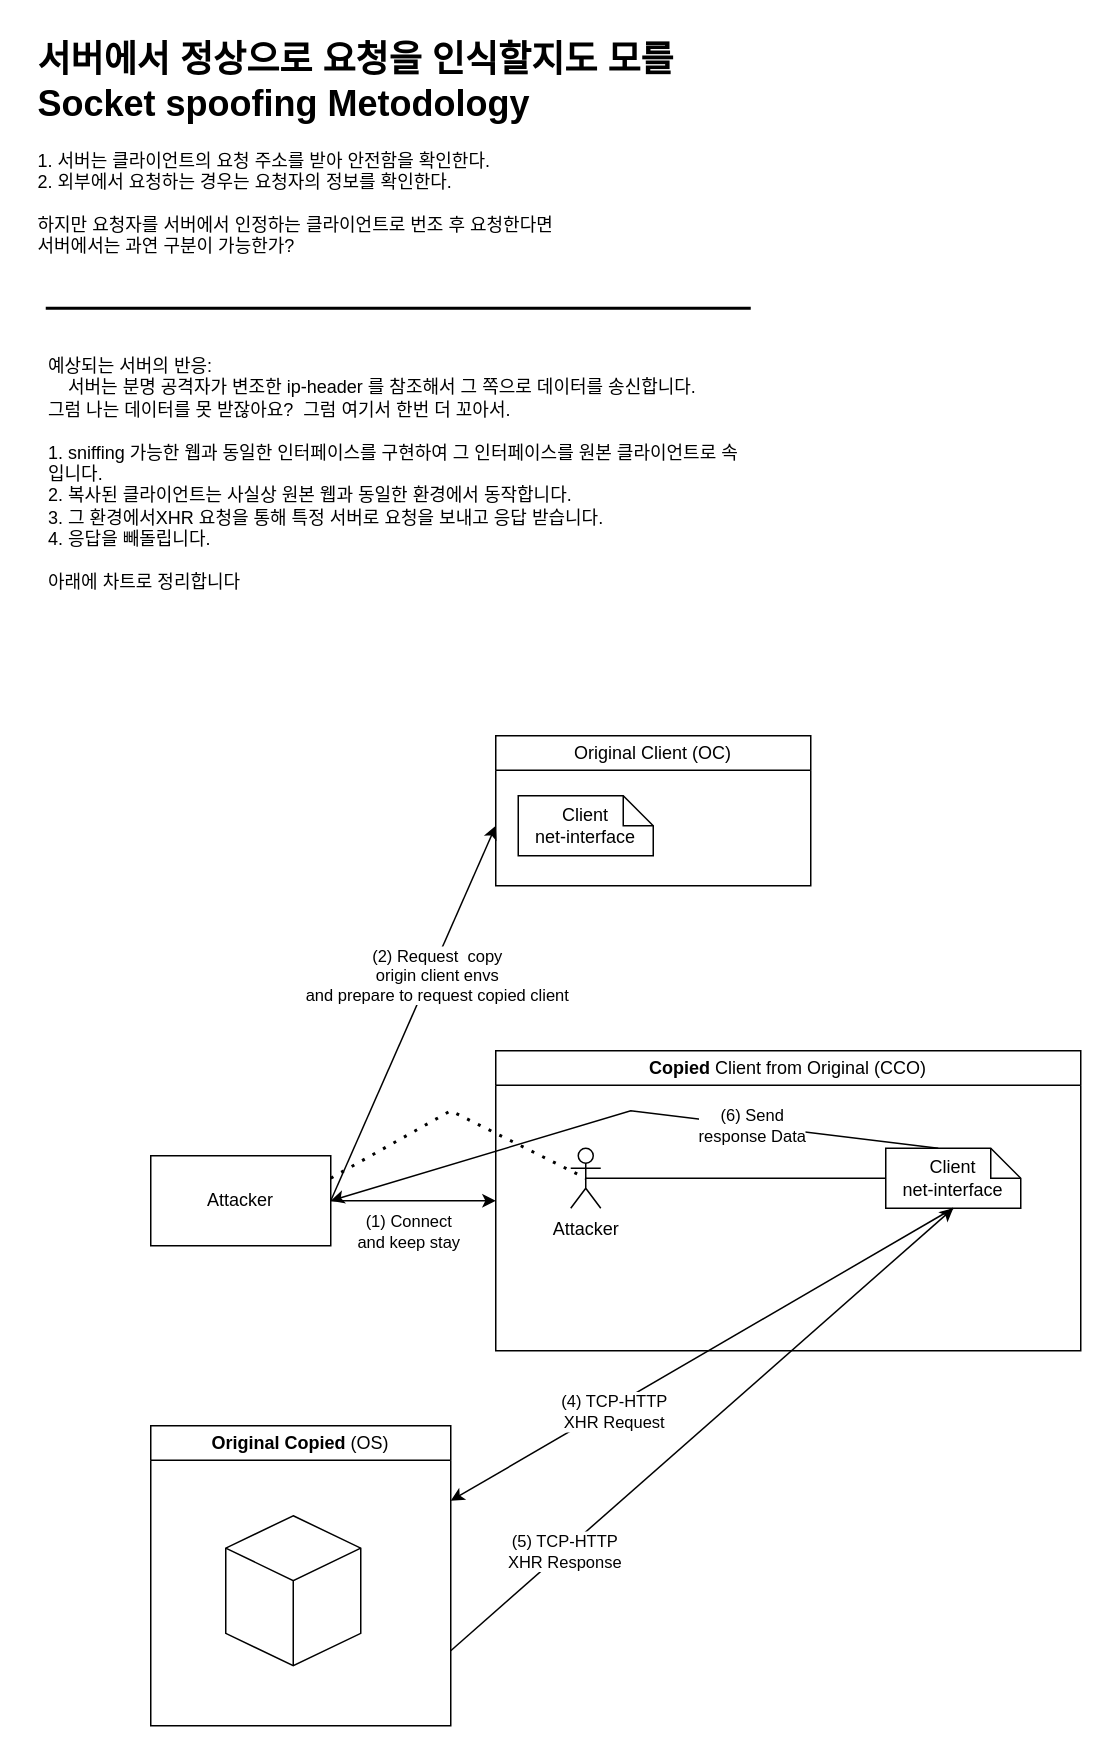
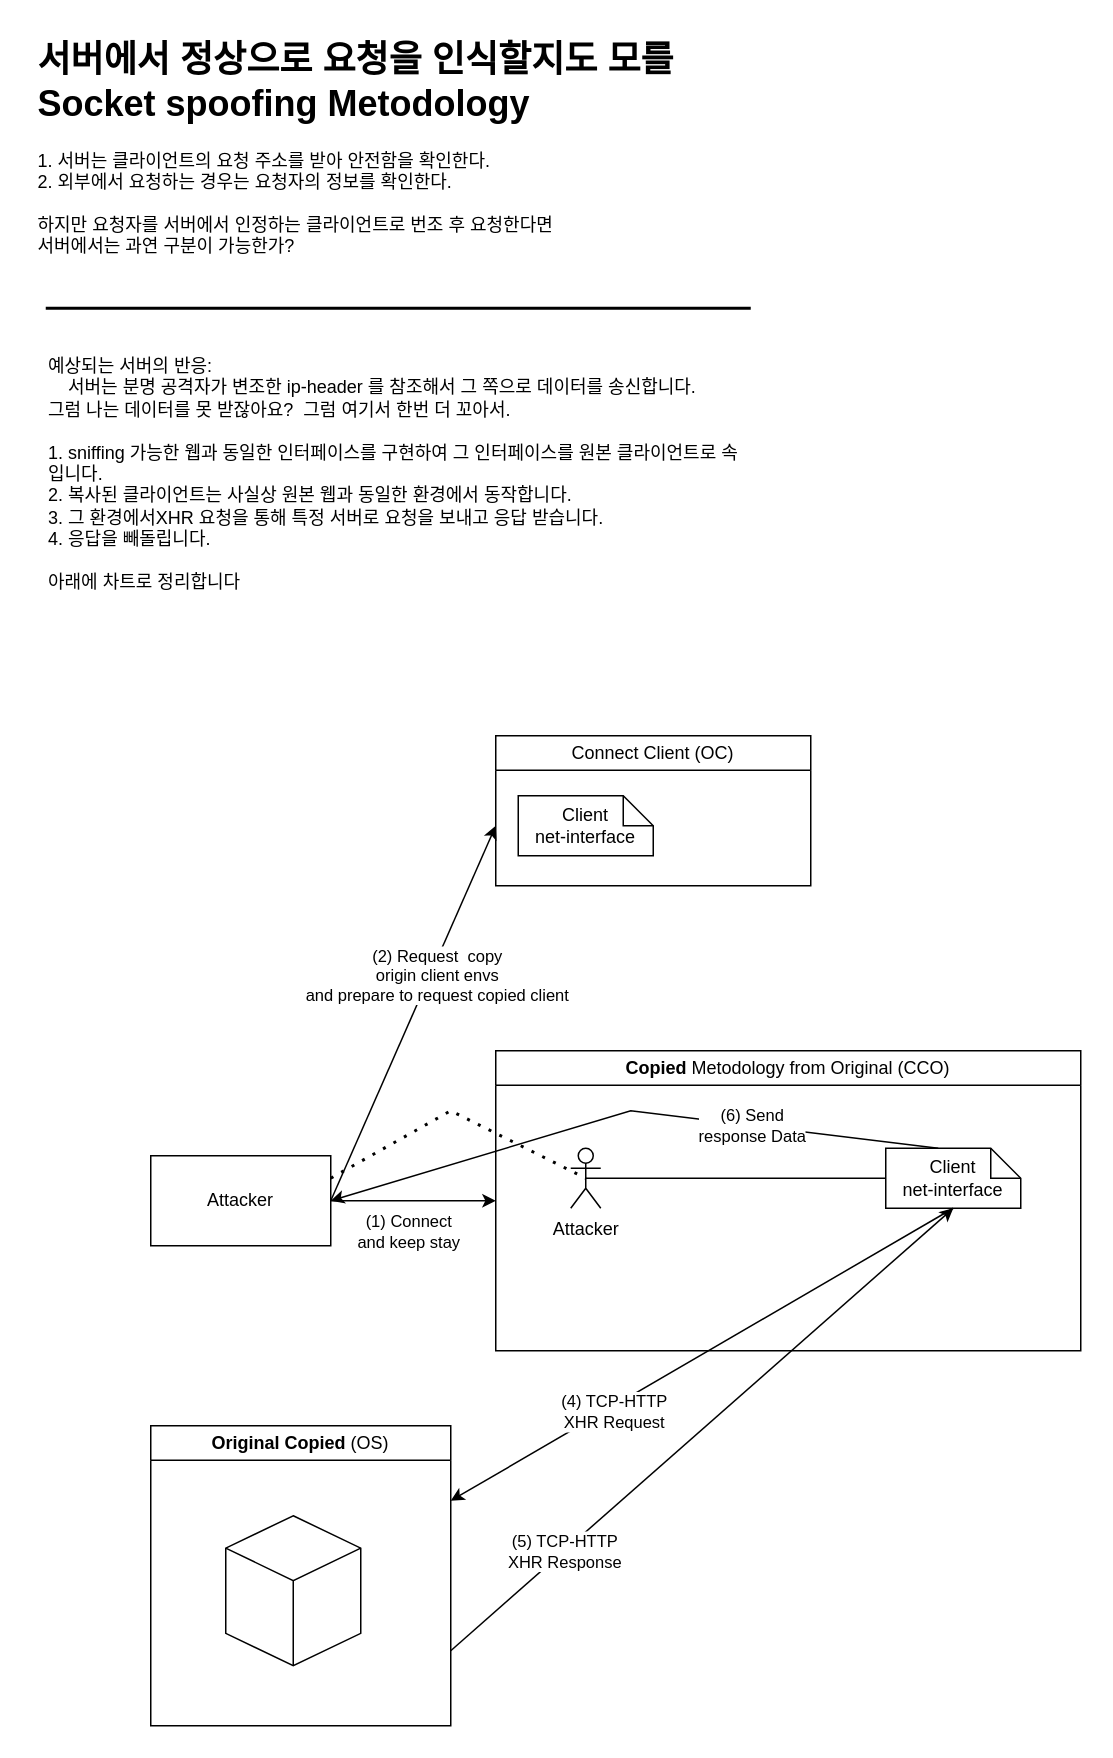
(653, 754) -> (653, 754)
(788, 1069) -> (788, 1069)
